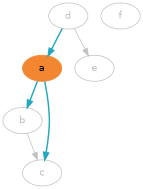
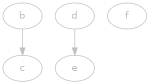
(42, 68) -> none
